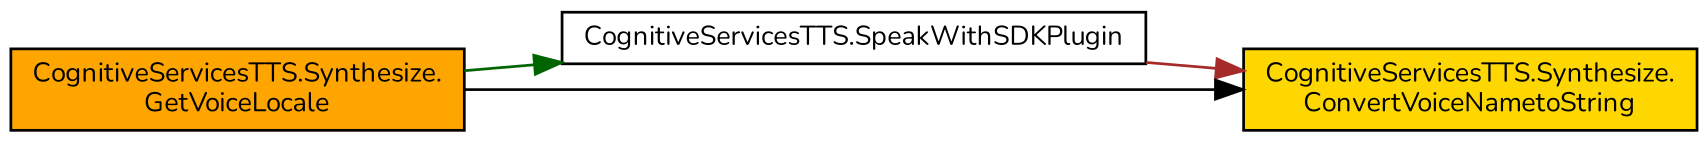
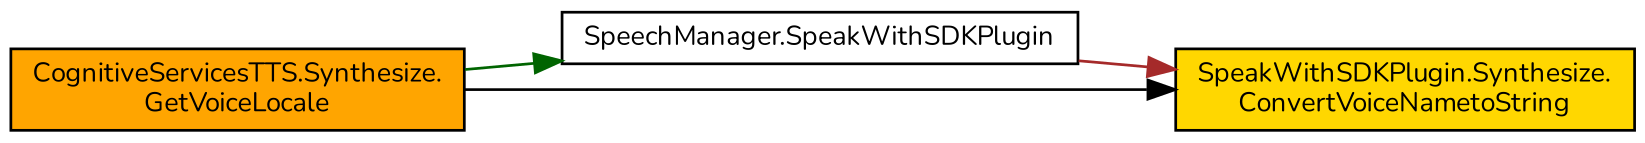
(854, 38) -> (820, 38)
(1470, 90) -> (1405, 90)
